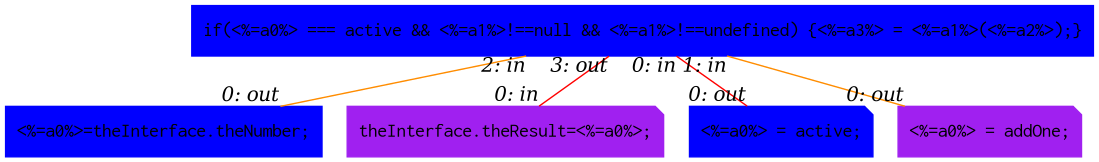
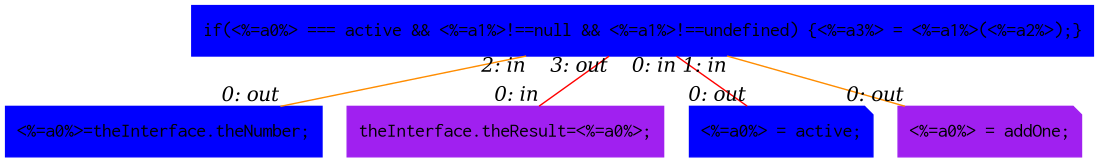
(505, 132) -> (505, 132)
